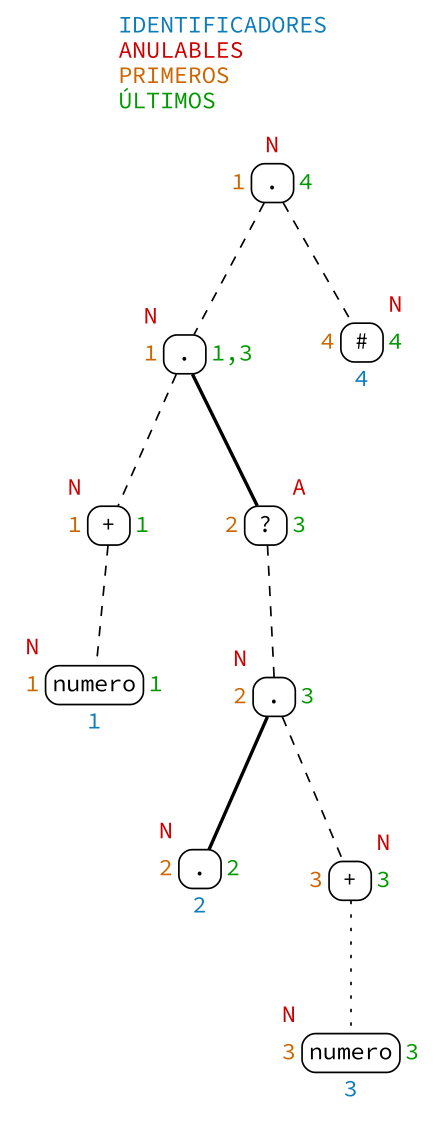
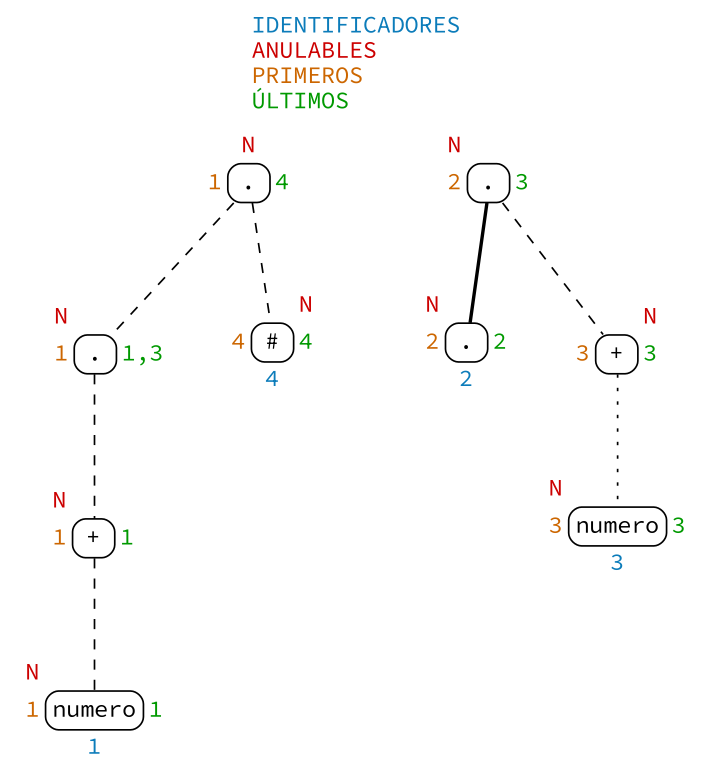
(265, 513) -> none
